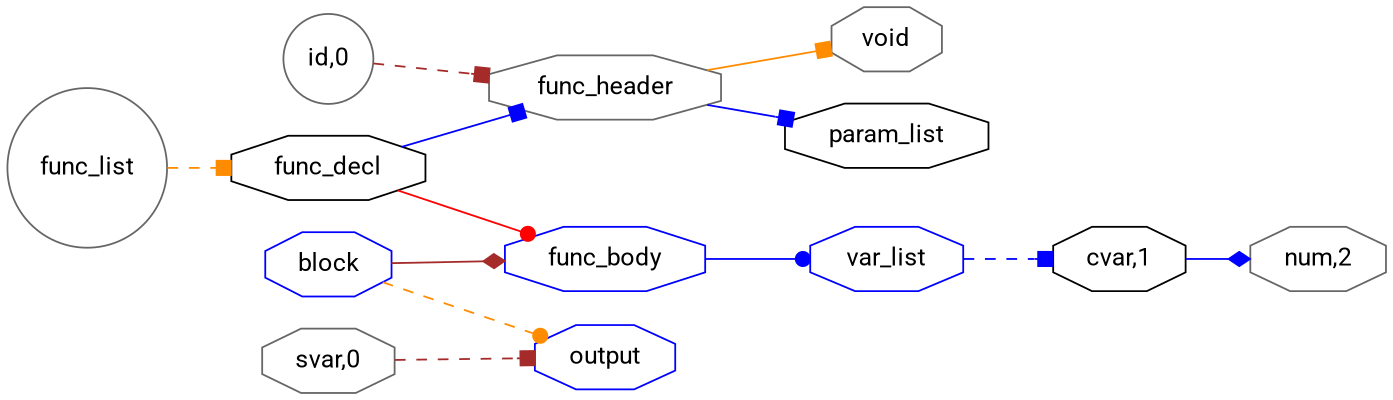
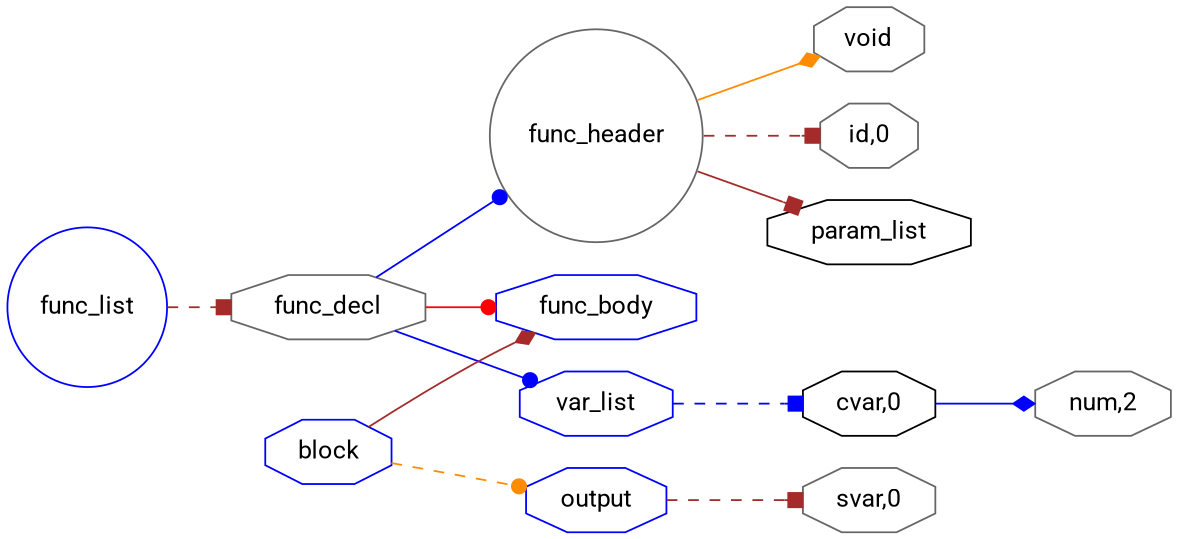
(328, 59) -> (869, 136)
(760, 61) -> (748, 82)
(422, 69) -> (752, 136)
(605, 88) -> (596, 136)
(741, 111) -> (740, 187)
(455, 131) -> (435, 239)
(87, 168) -> (87, 307)
(190, 168) -> (190, 307)
(328, 168) -> (328, 307)
(751, 259) -> (459, 354)
(1119, 259) -> (869, 404)
(456, 359) -> (726, 500)
